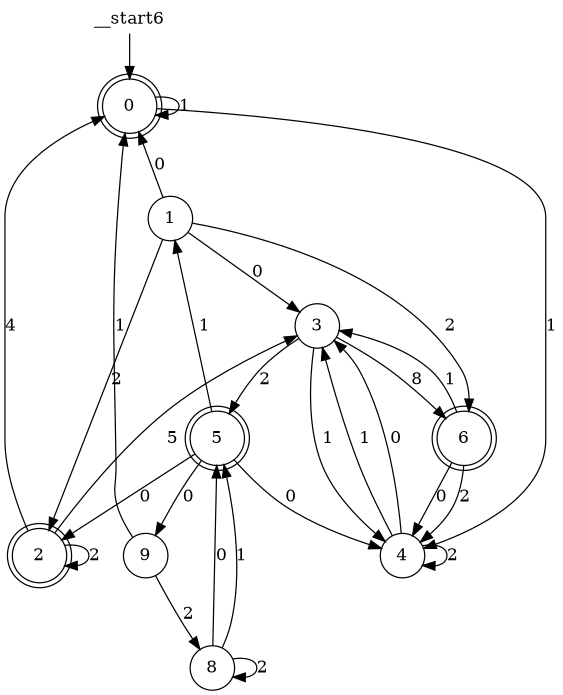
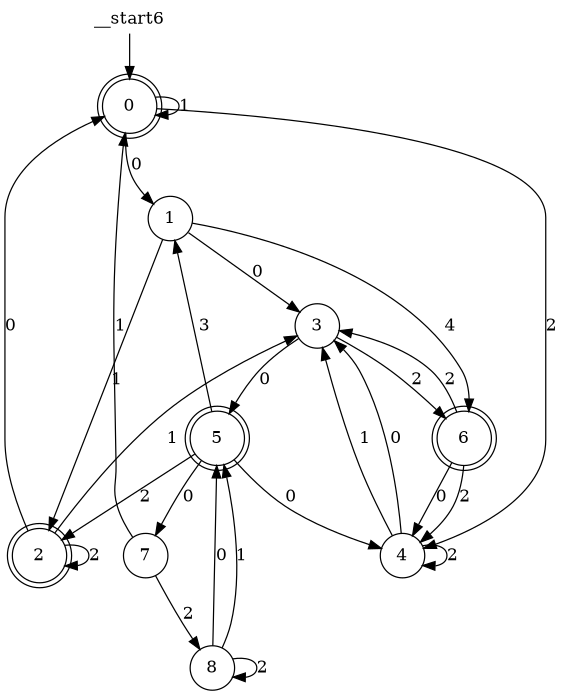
(153, 171) -> (129, 168)
(11, 326) -> (11, 326)
(205, 326) -> (205, 326)
(451, 326) -> (451, 326)
(552, 326) -> (552, 326)
(117, 380) -> (117, 380)
(265, 380) -> (265, 380)
(417, 380) -> (417, 380)
(451, 380) -> (451, 380)
(173, 438) -> (173, 438)
(317, 450) -> none
(146, 497) -> (146, 497)
(146, 556) -> (146, 556)
